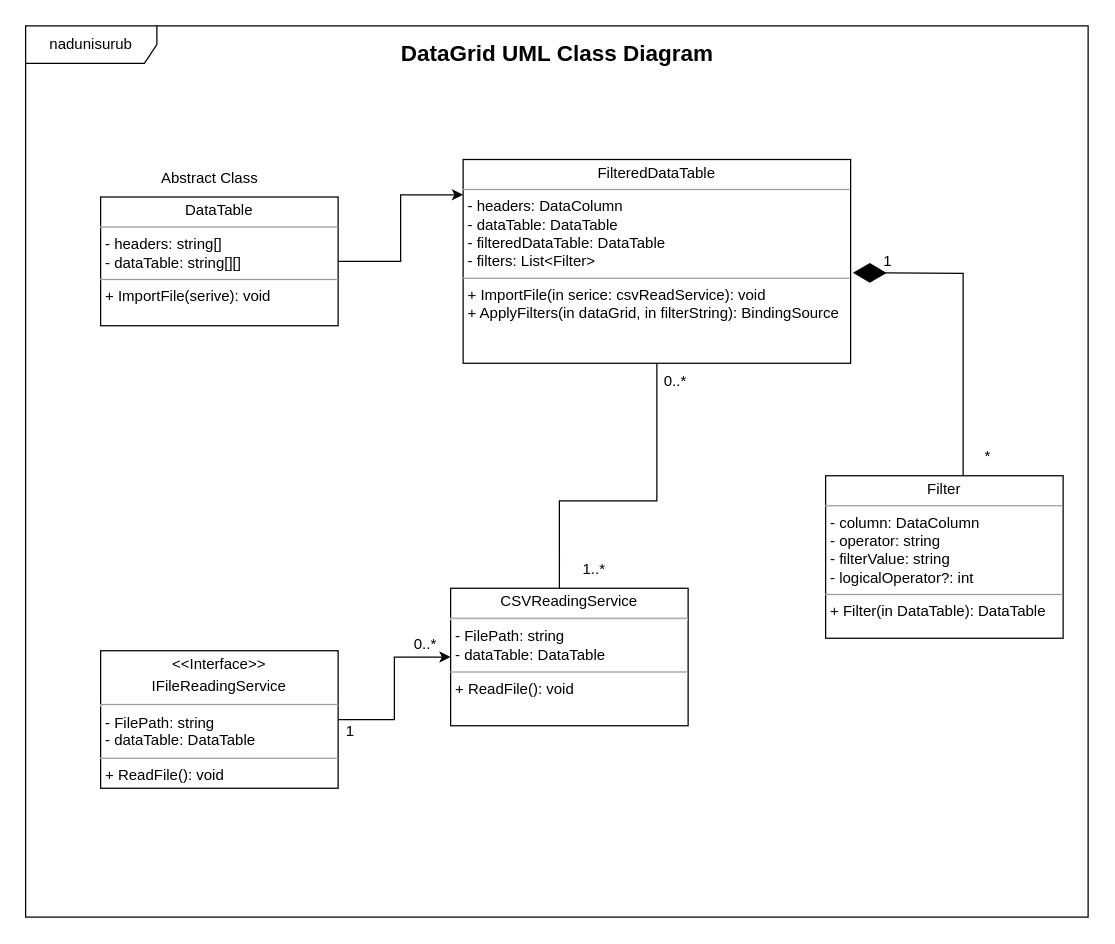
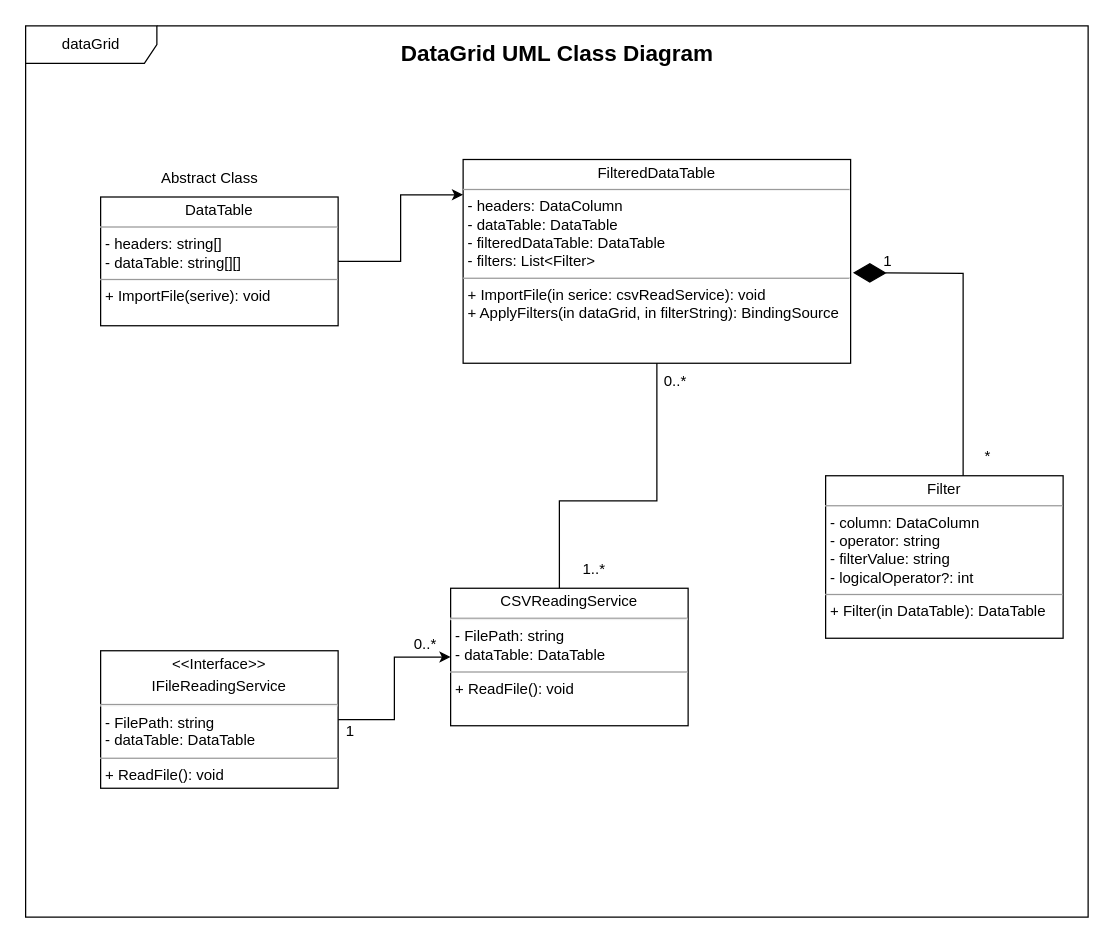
(91, 44) -> (91, 44)
